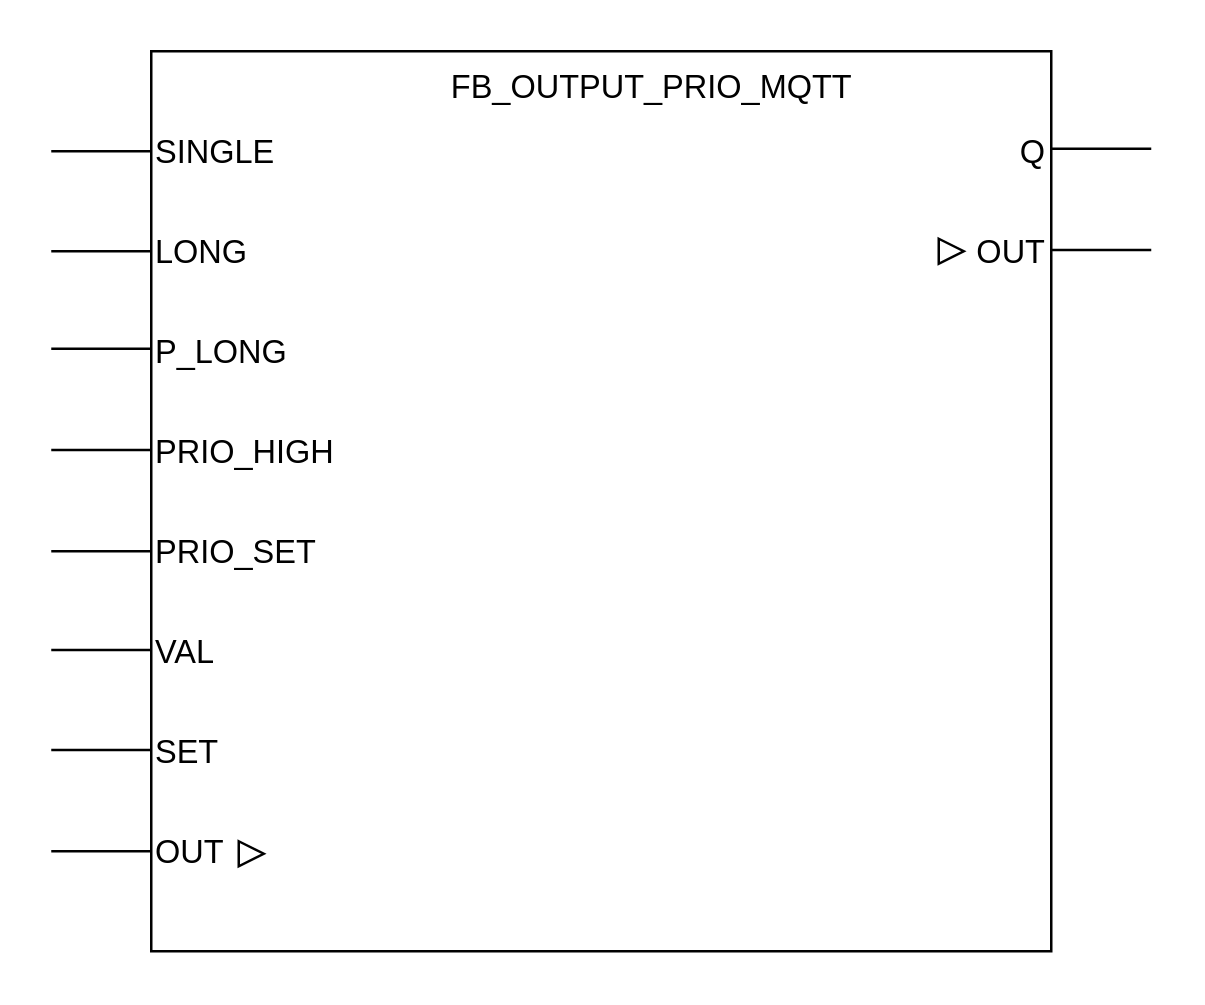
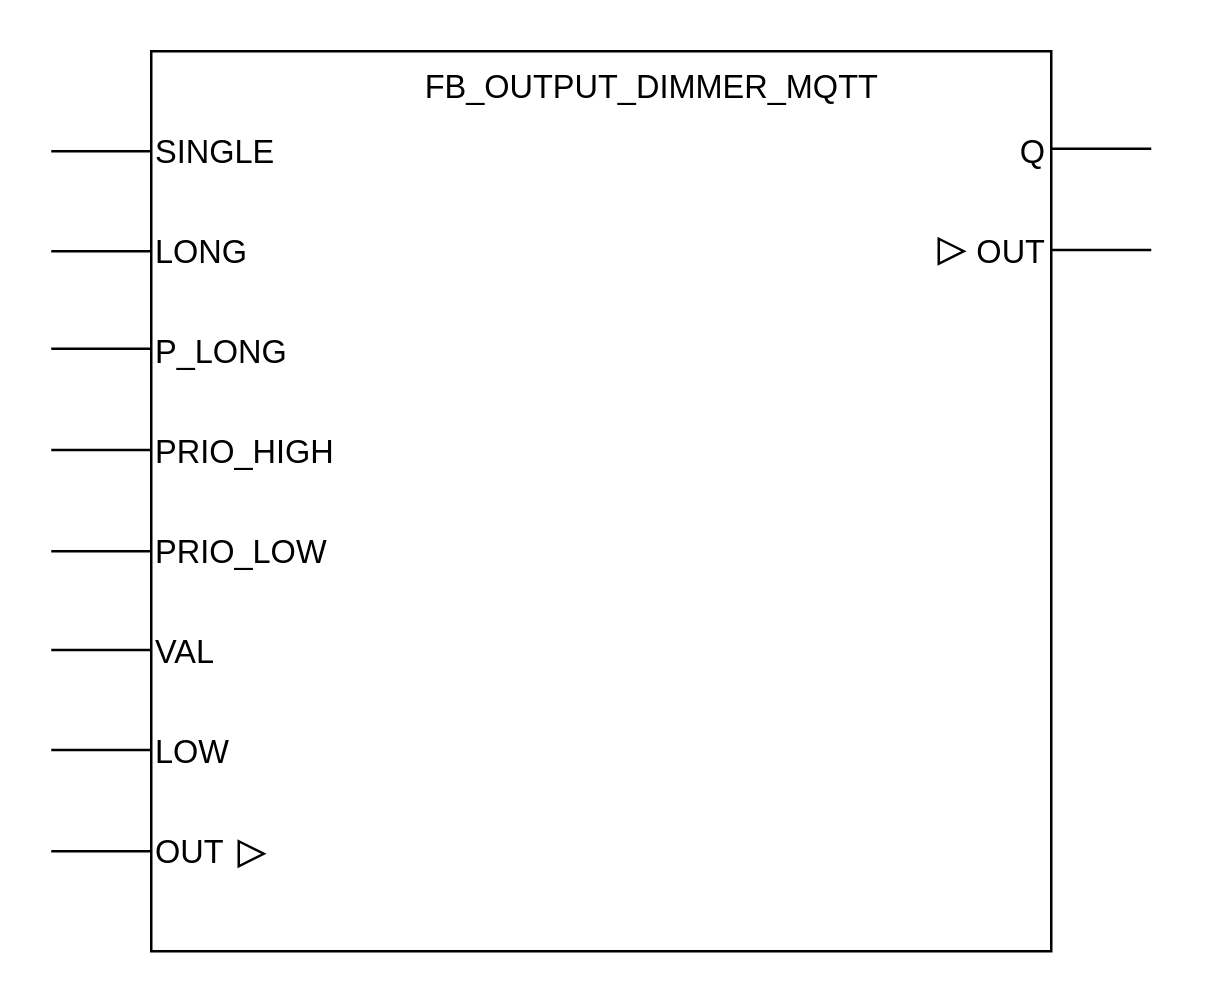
(653, 88) -> (653, 88)
(229, 551) -> (229, 551)
(184, 751) -> (184, 751)
